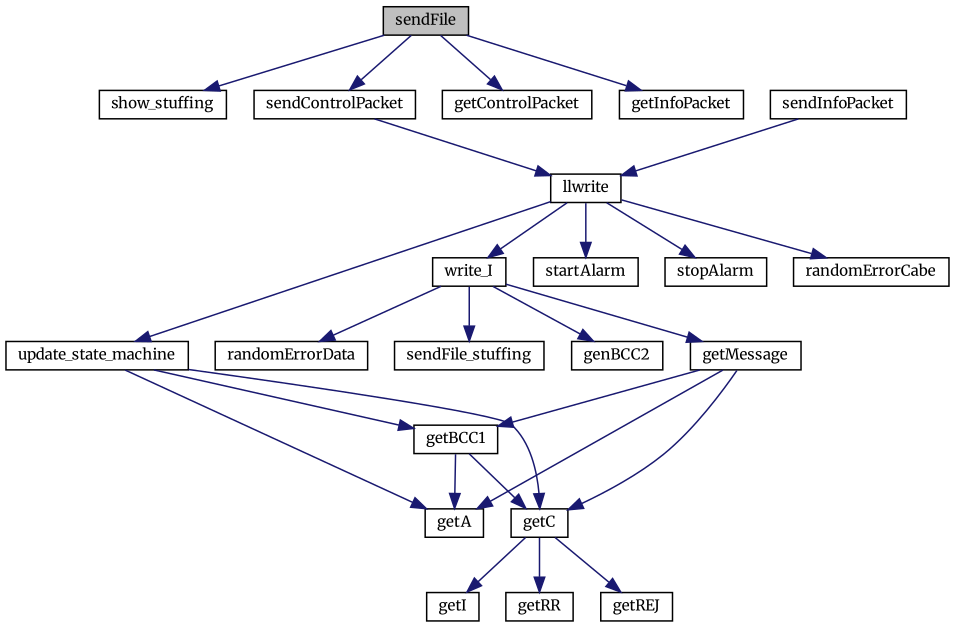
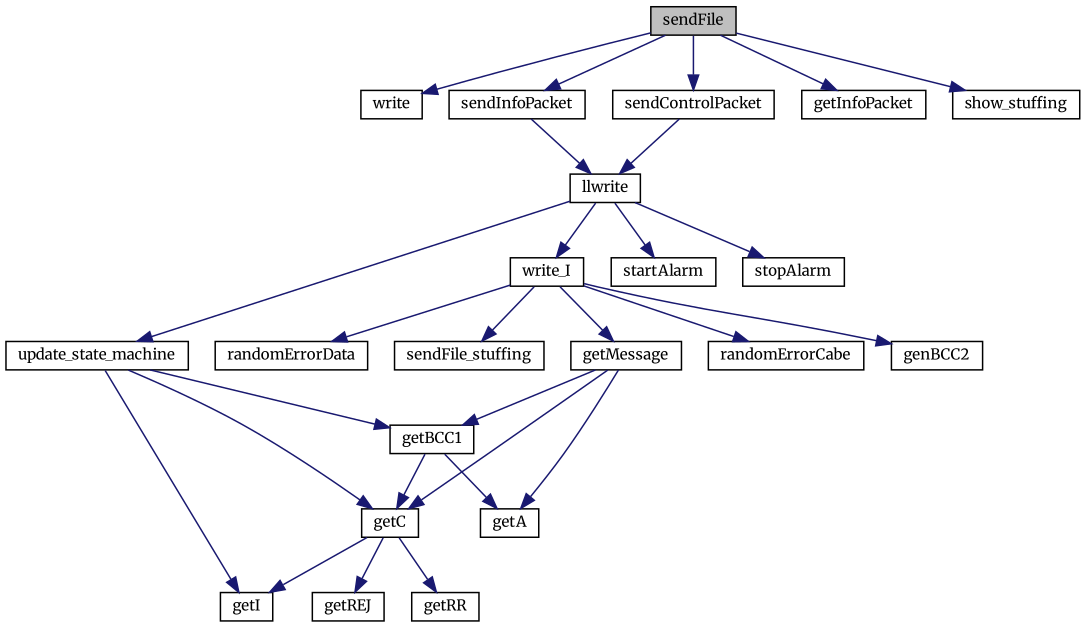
none -> (612, 60)
(517, 105) -> (392, 105)
(716, 227) -> (659, 311)
(269, 436) -> (168, 475)
